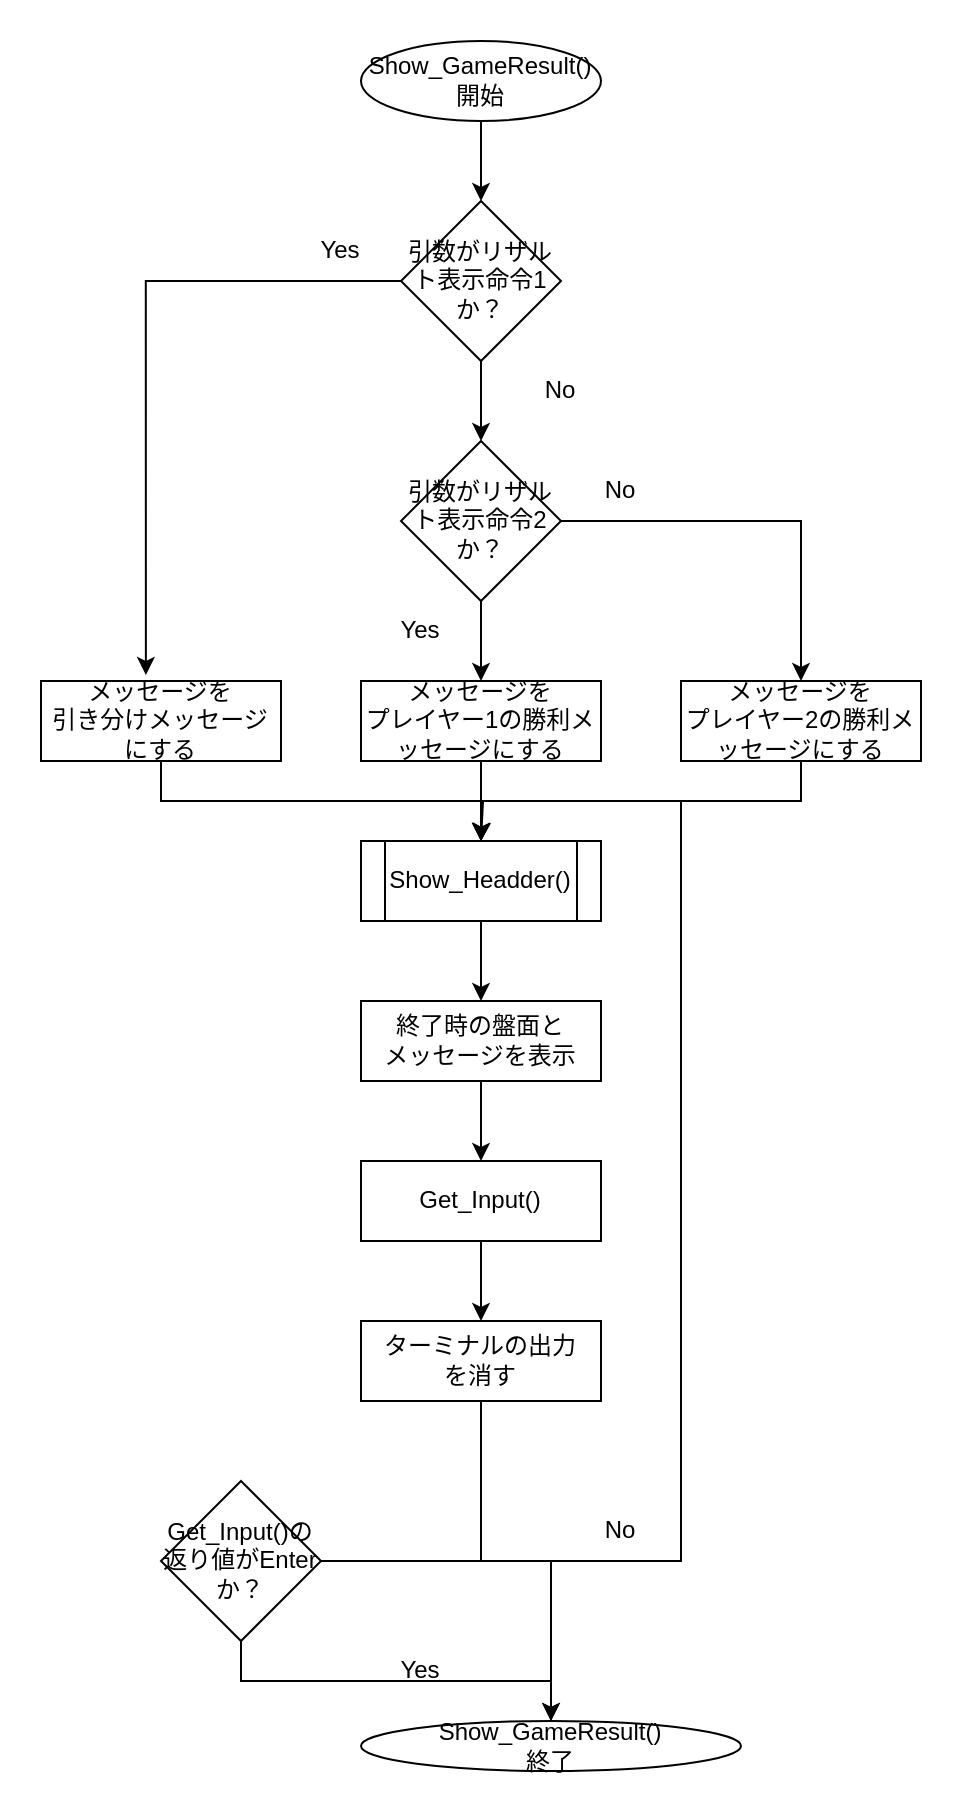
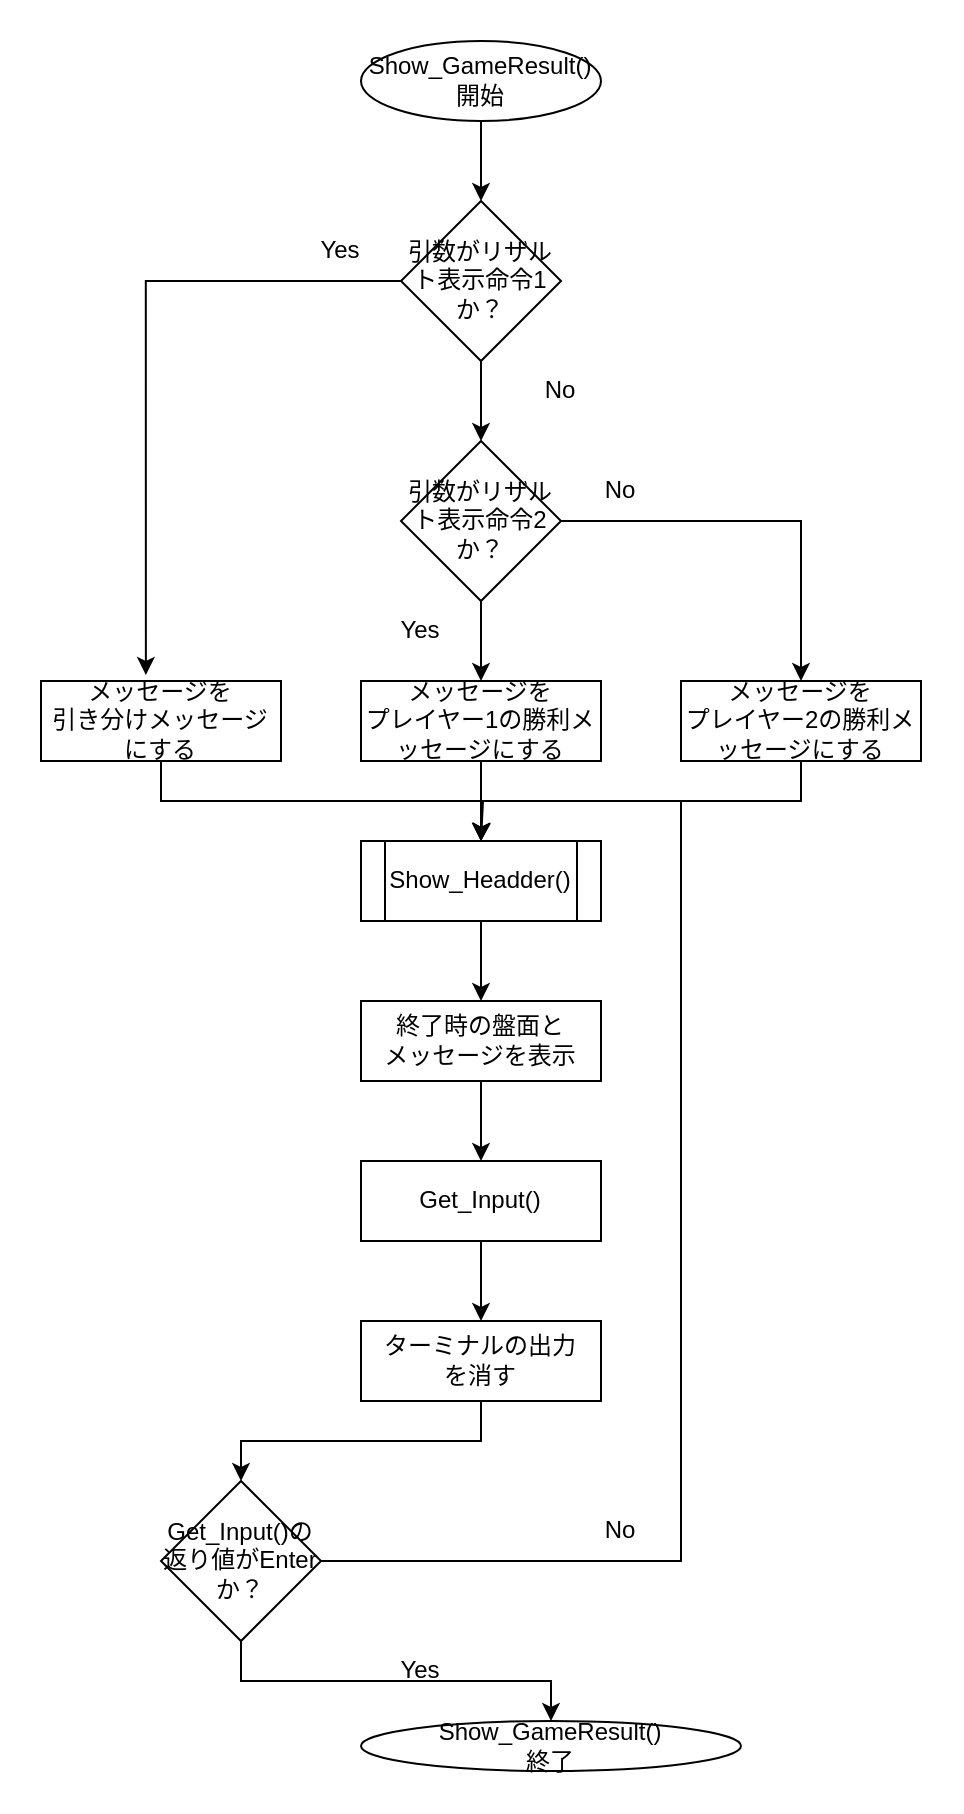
(481, 1498) -> (349, 1441)
